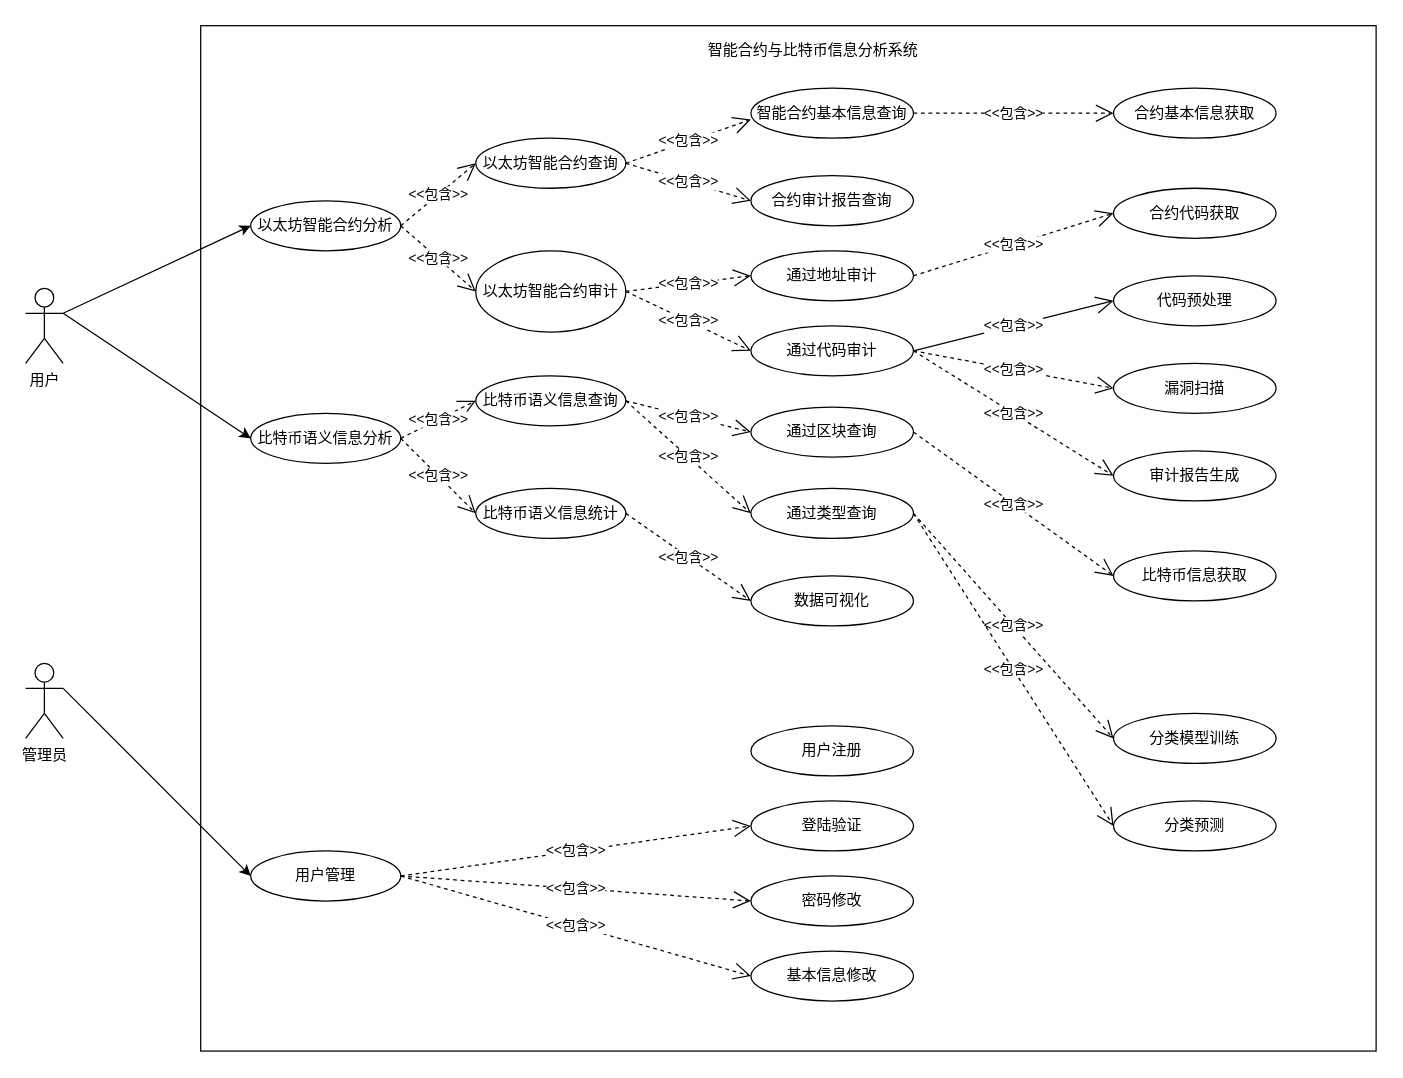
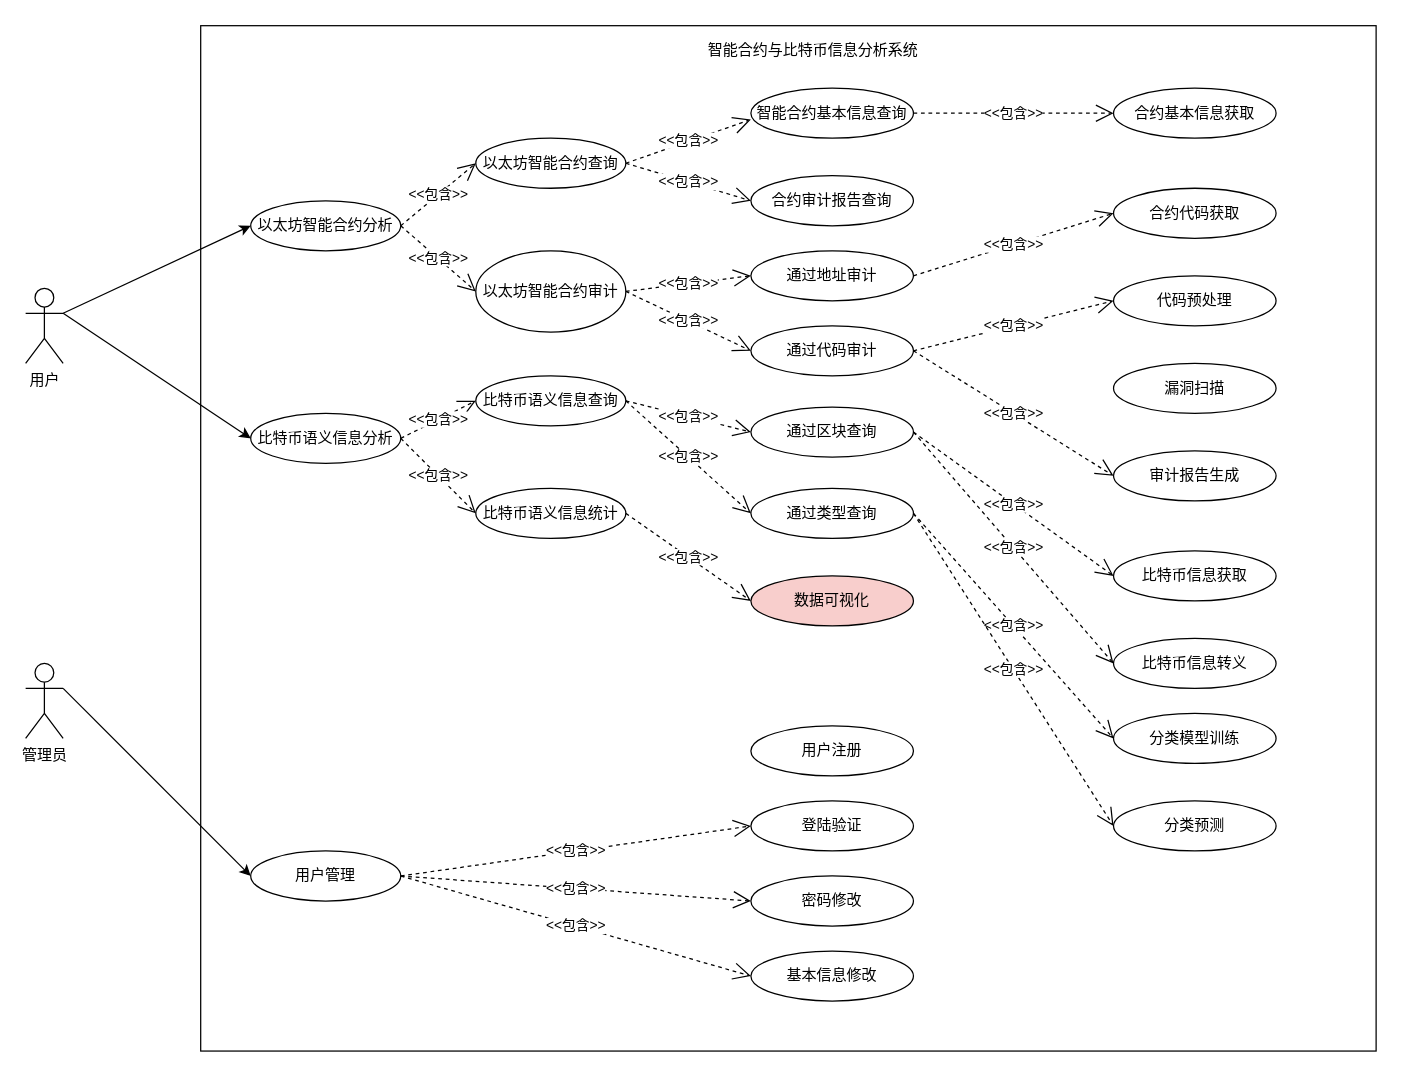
(1075, 310) -> (1075, 310)
(1015, 370) -> none
none -> (1015, 549)
(832, 601) -> (832, 601)
none -> (1194, 663)
